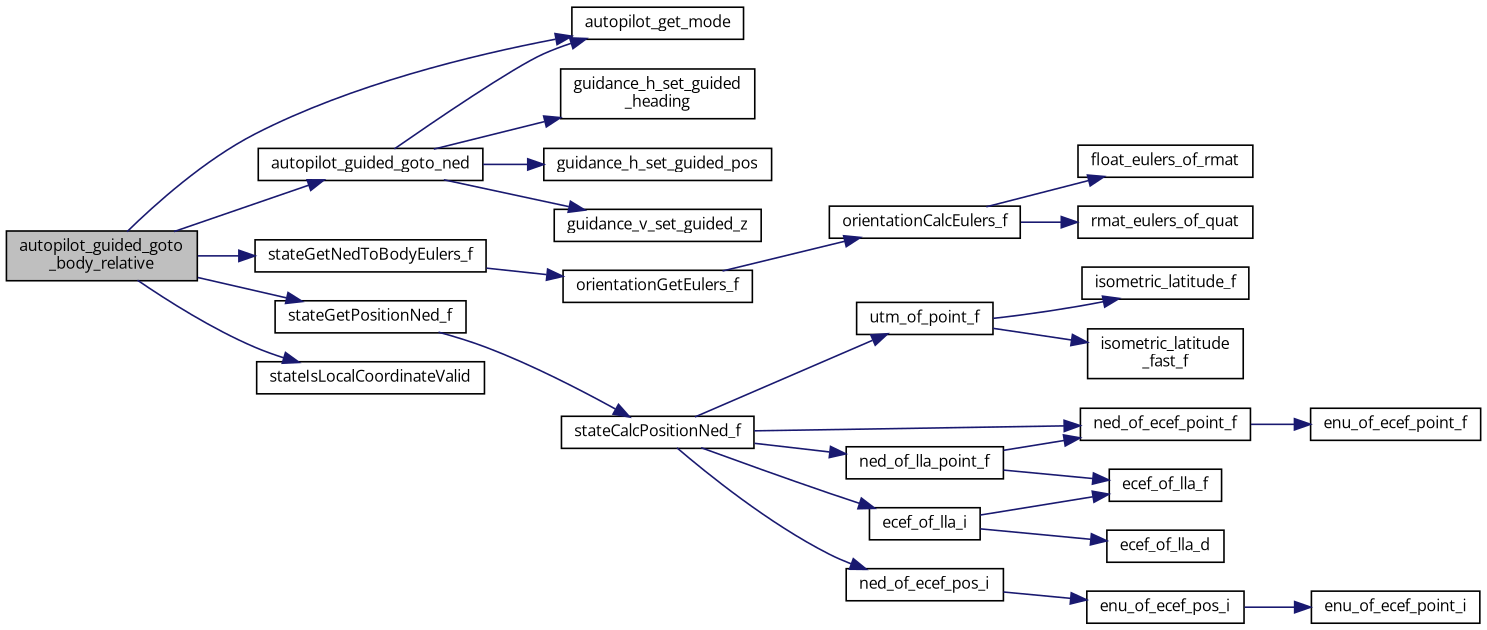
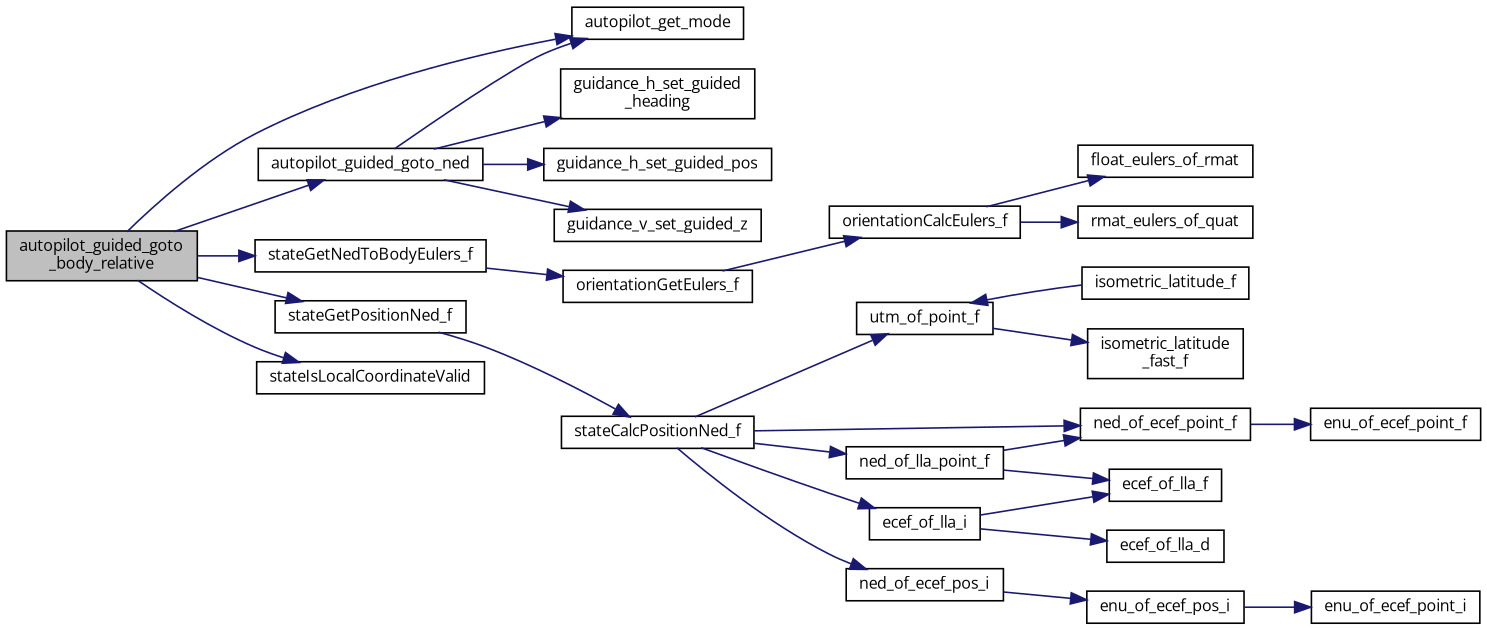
(1049, 311) -> (1034, 292)
